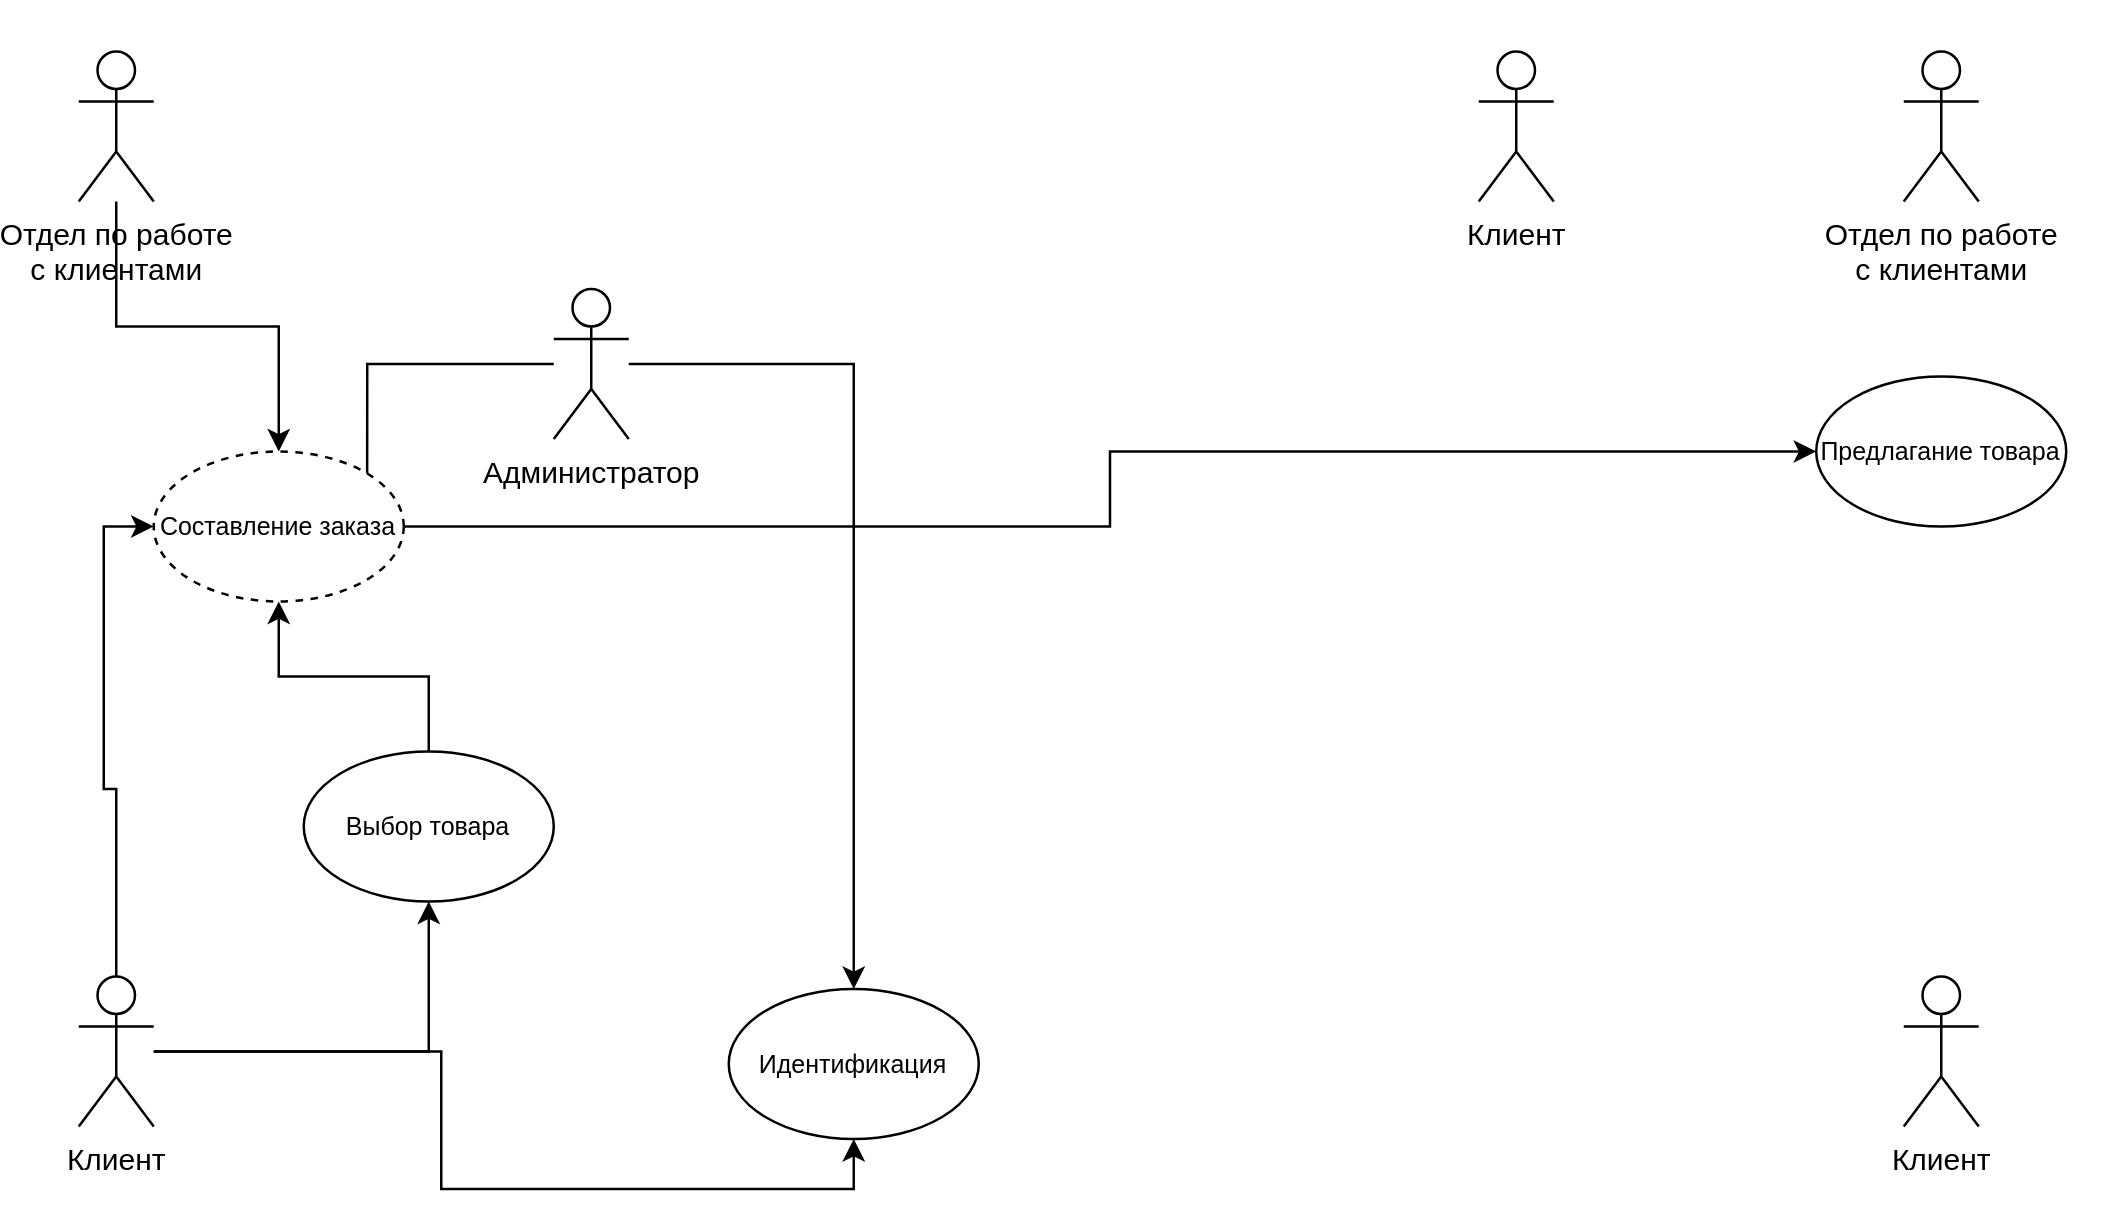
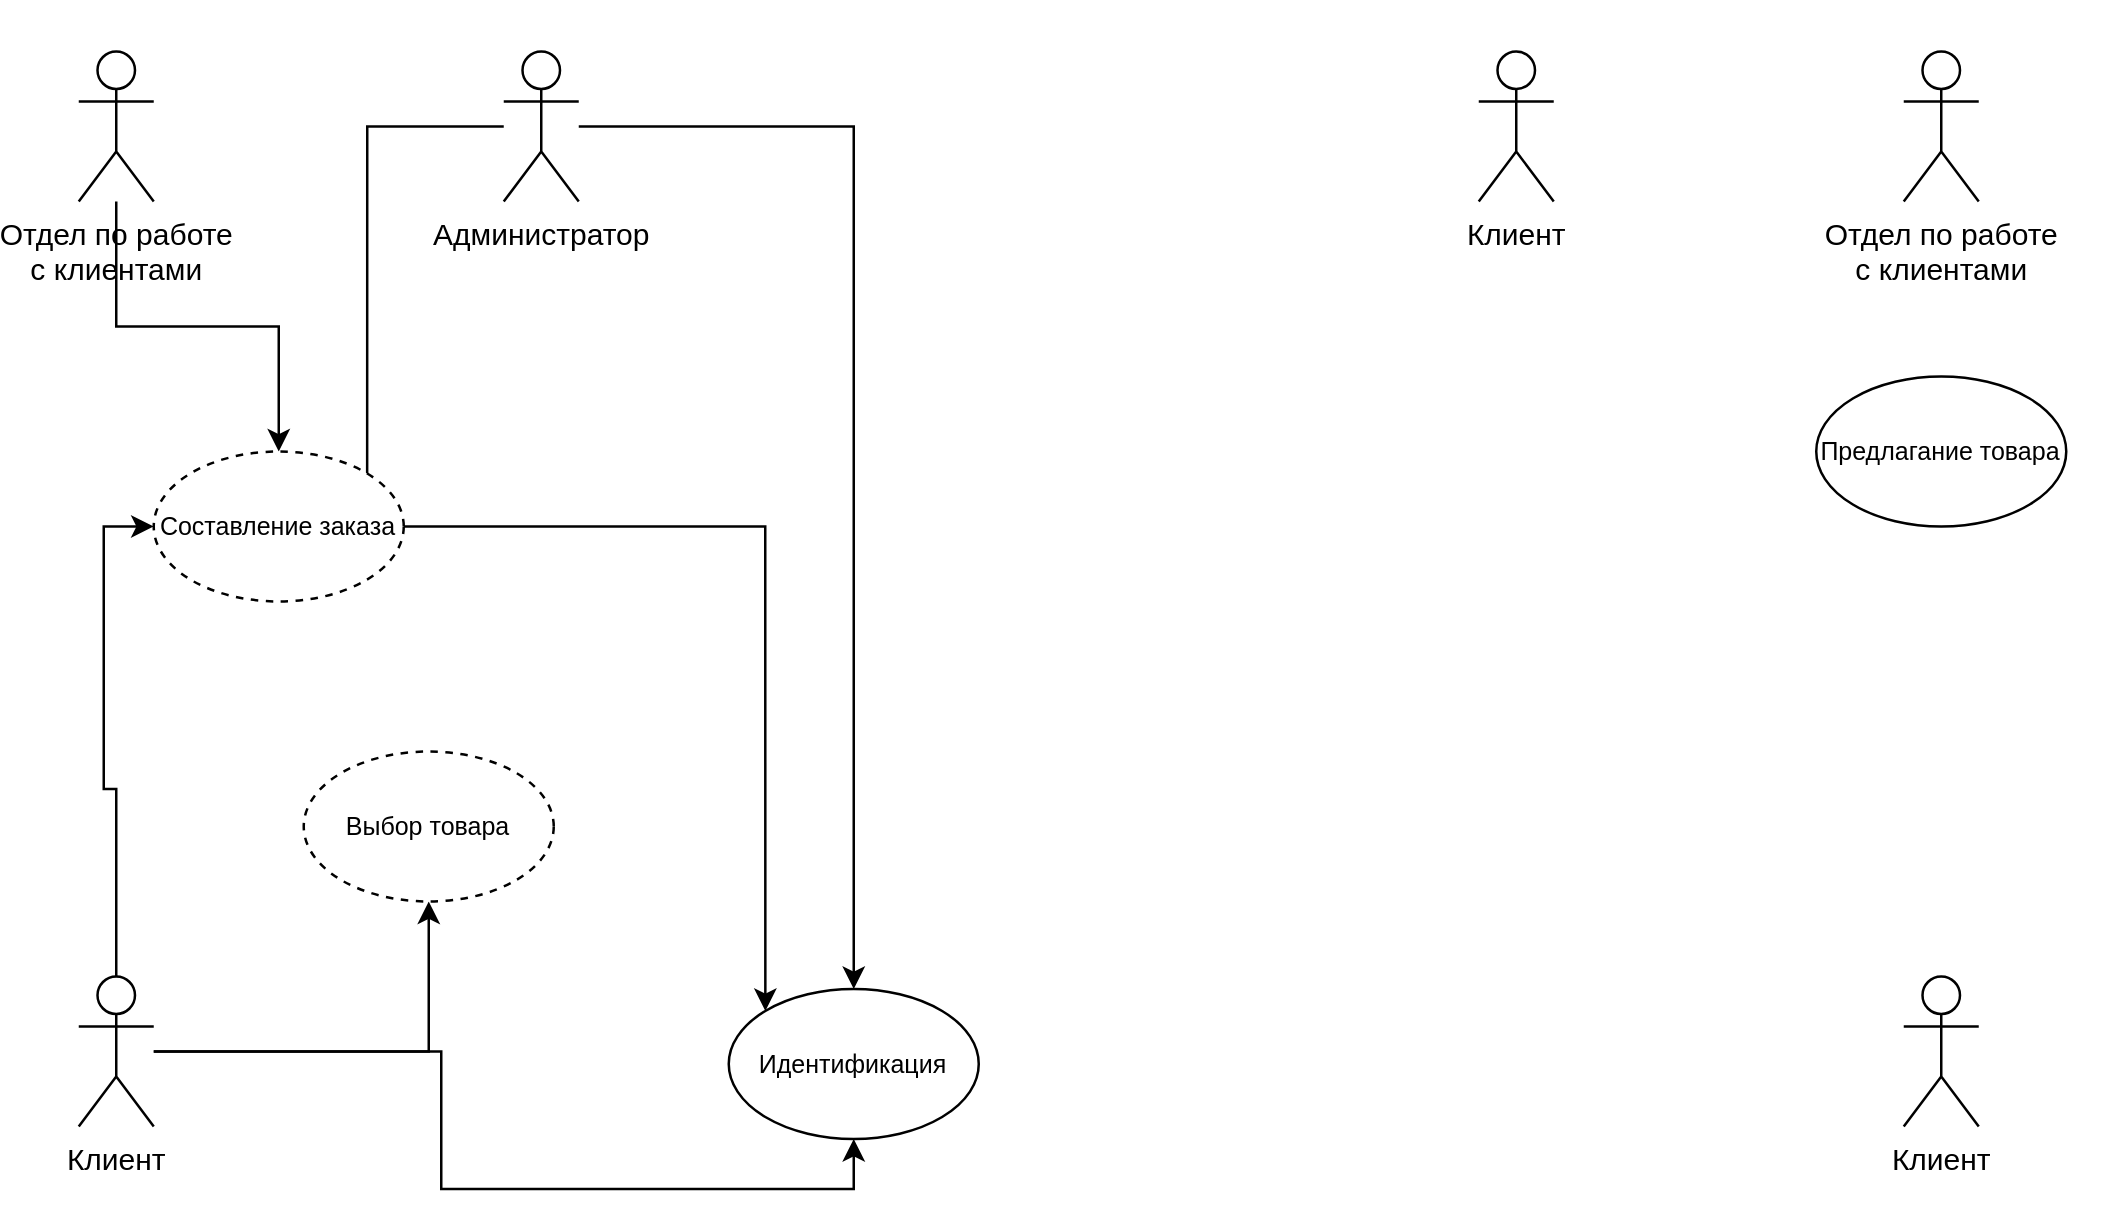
(591, 364) -> (541, 126)
(1291, 451) -> (765, 759)
(362, 676) -> none
(429, 826) -> (429, 826)
